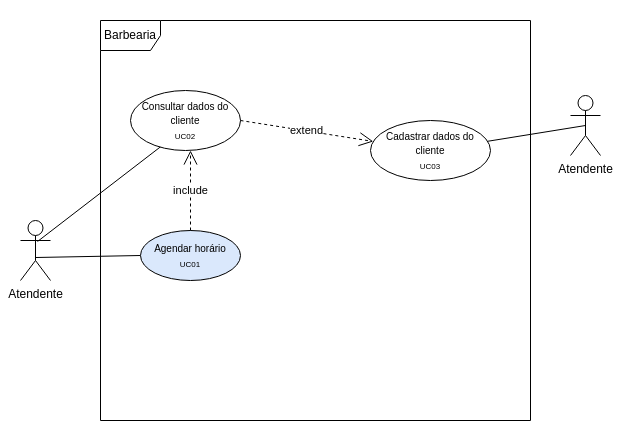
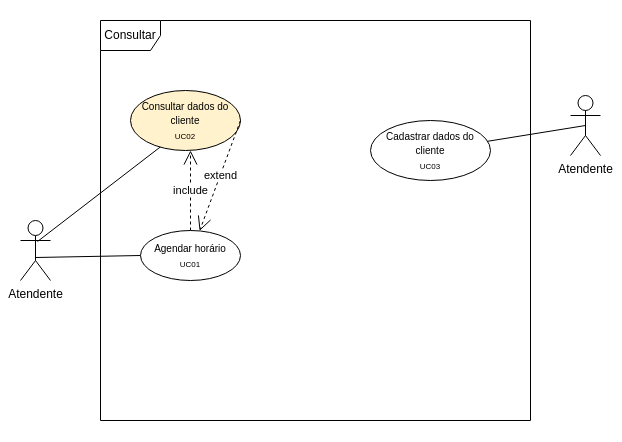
(131, 36) -> (131, 36)
(186, 121) -> (186, 121)
(306, 131) -> (221, 174)
(191, 256) -> (191, 256)
